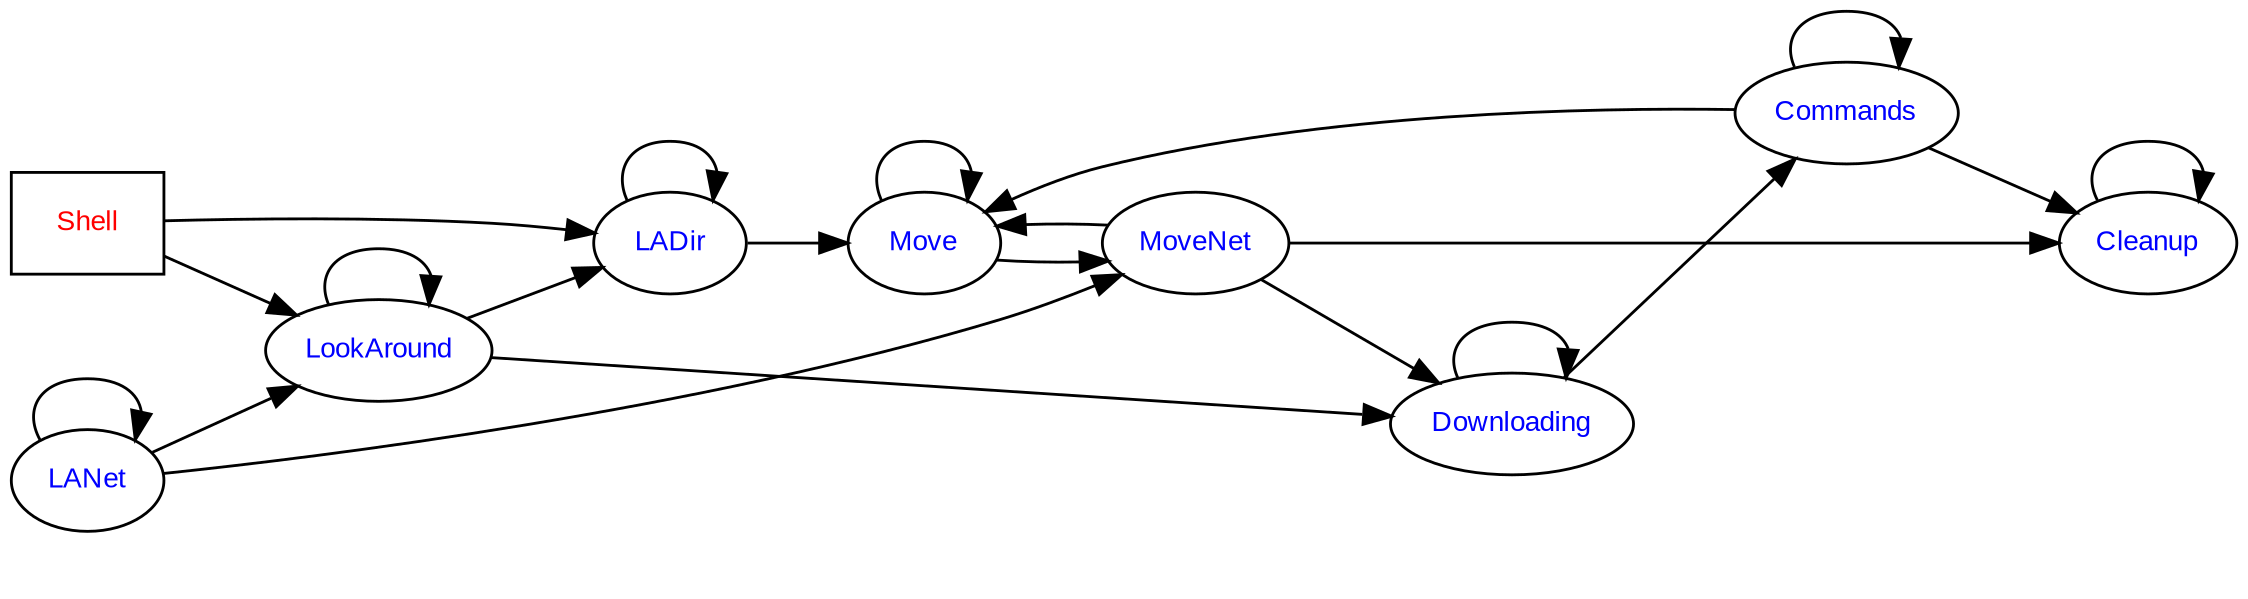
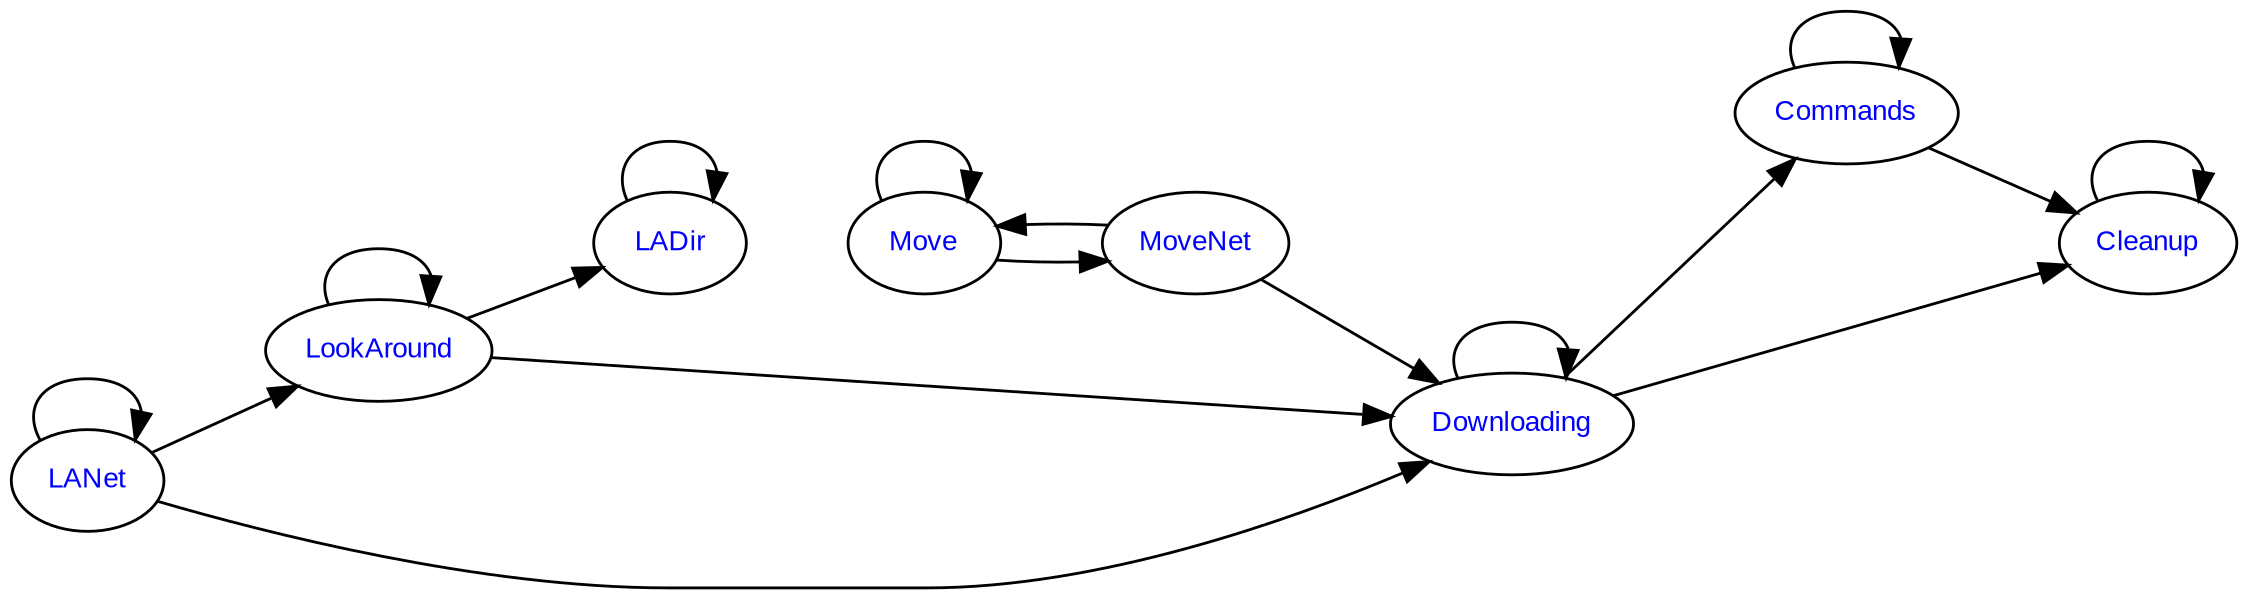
(1369, 124) -> none
(88, 223) -> none
(783, 243) -> none
(1660, 243) -> (1827, 334)
(635, 406) -> (785, 588)
